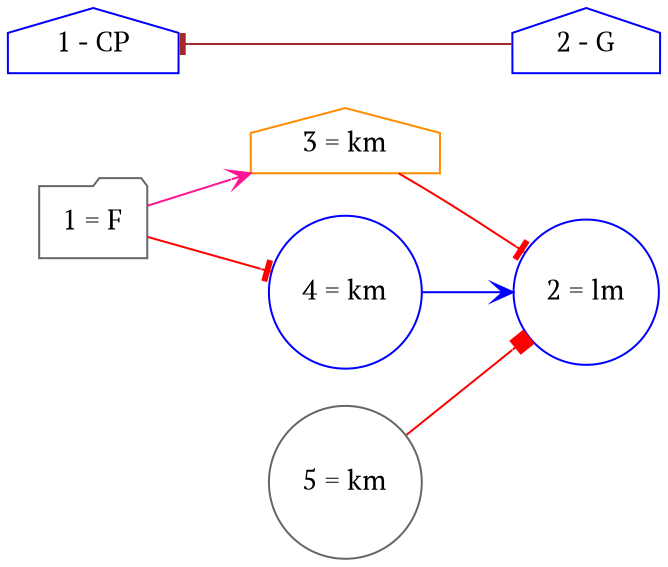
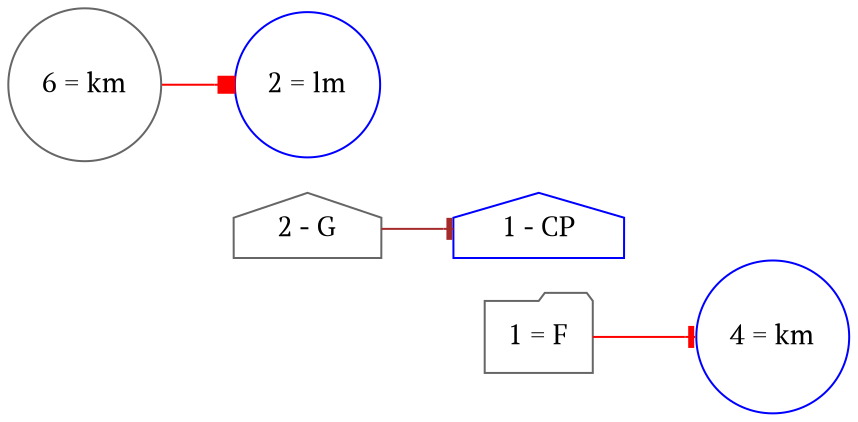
(586, 44) -> (308, 229)
(345, 144) -> none
(458, 292) -> none
(345, 482) -> (85, 85)
